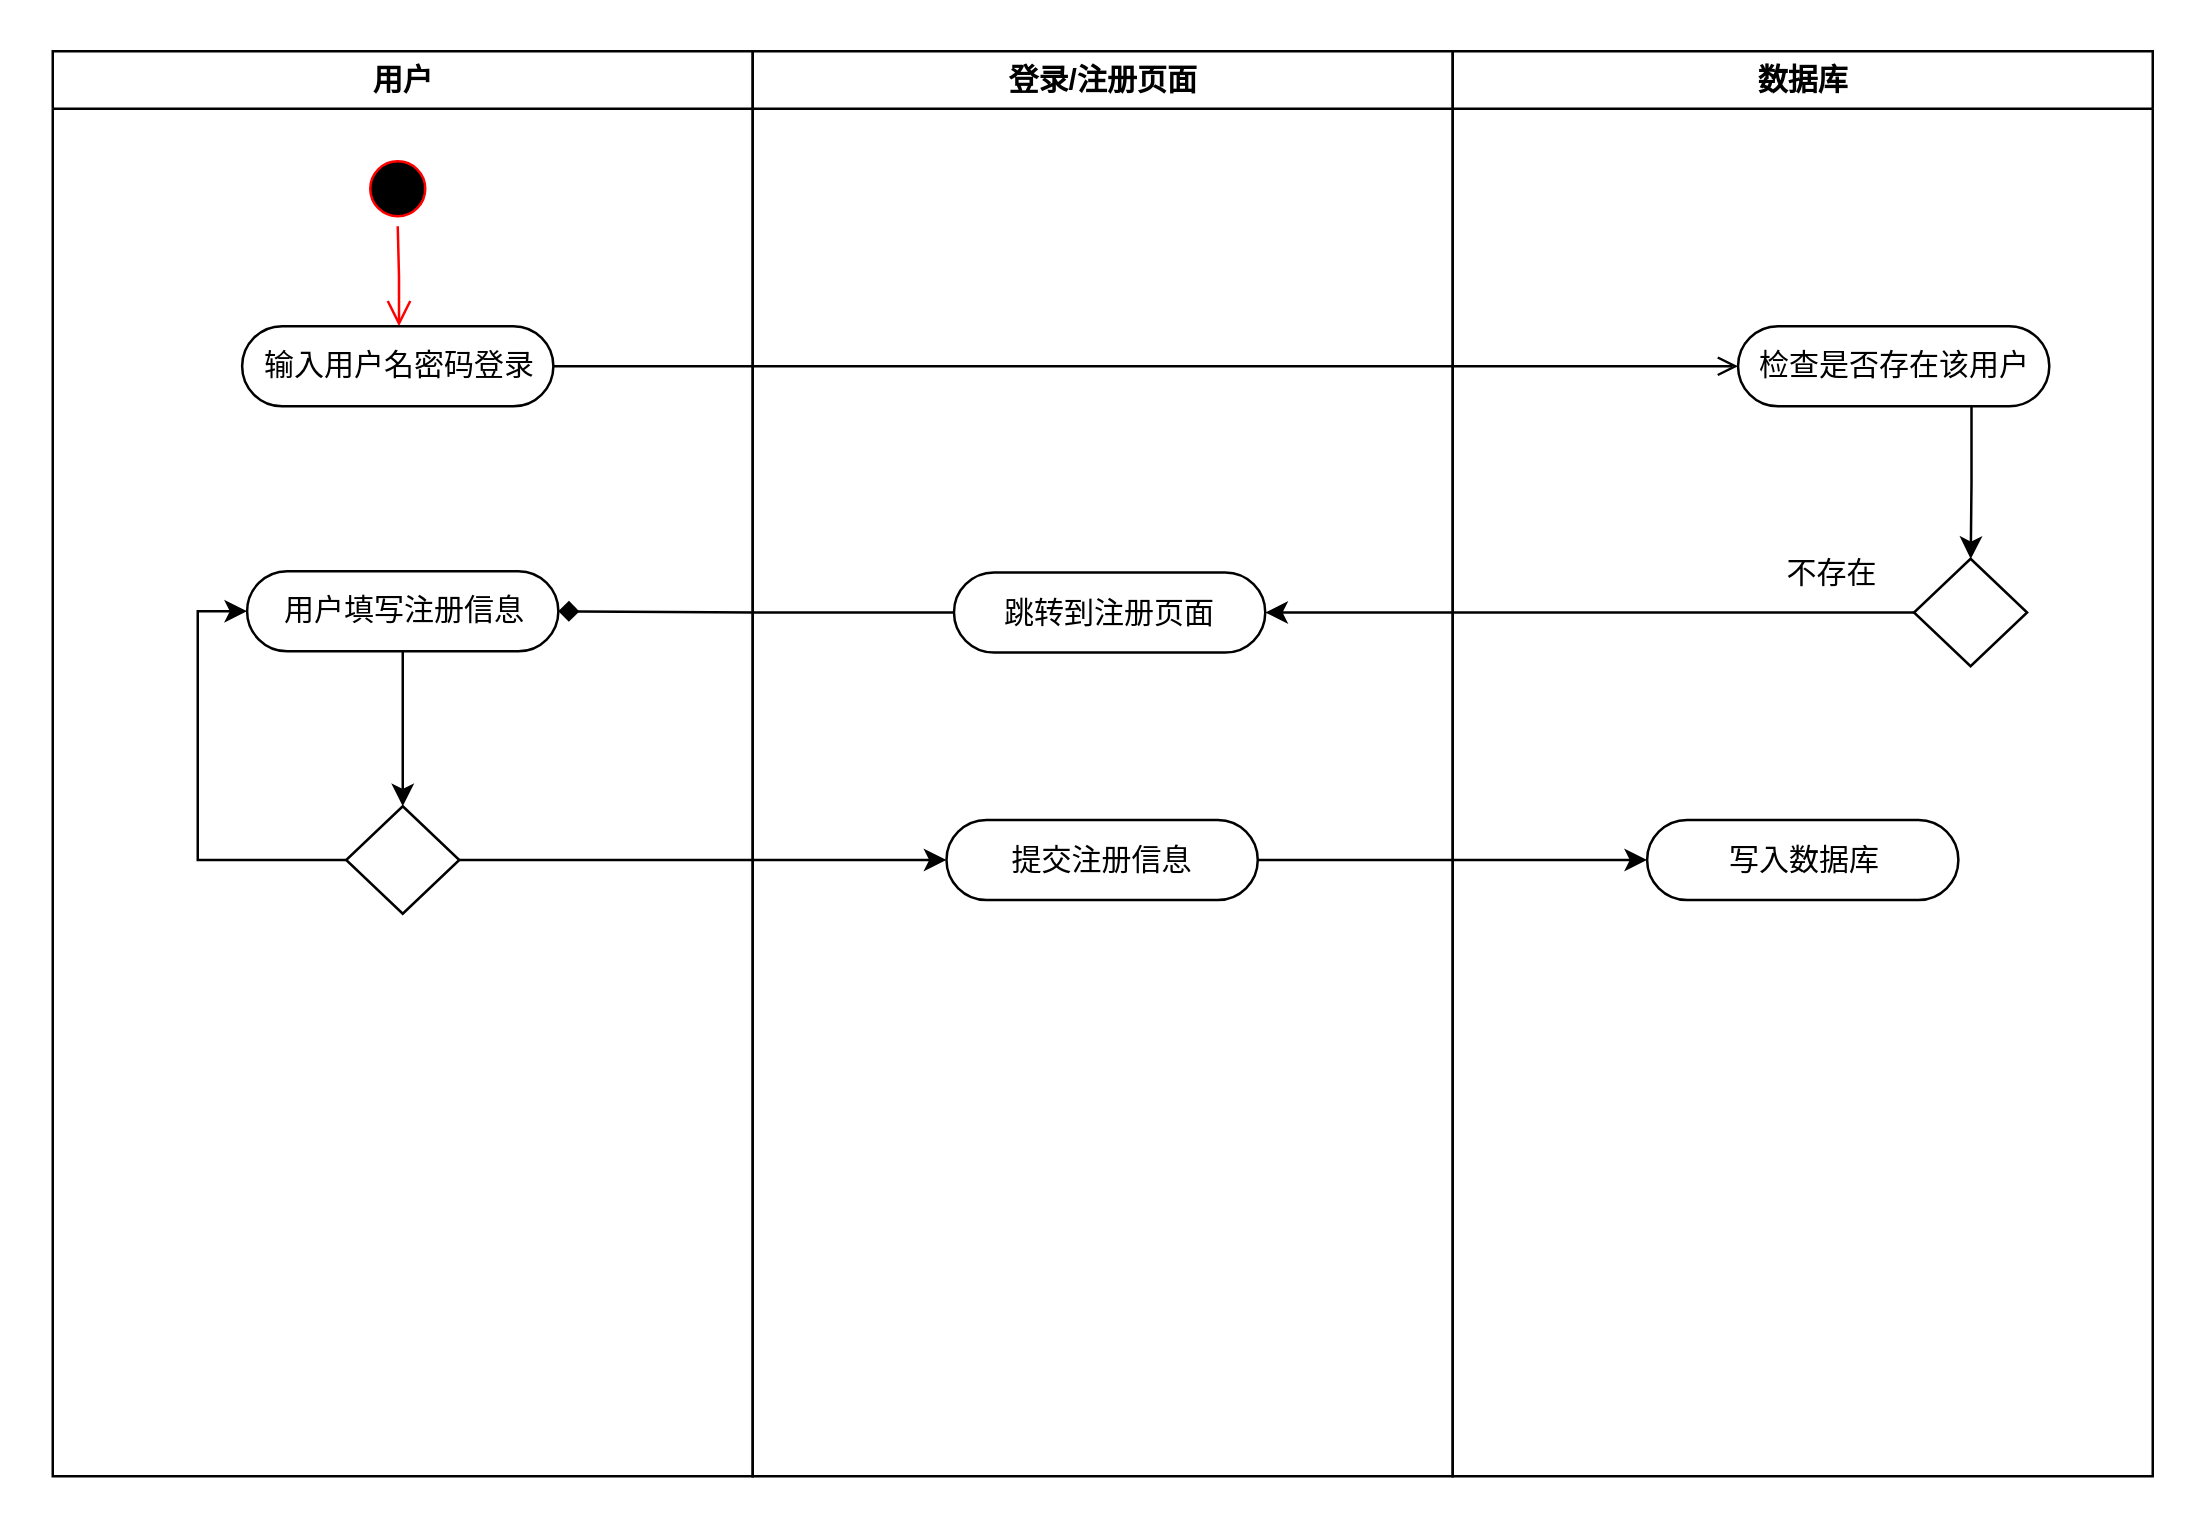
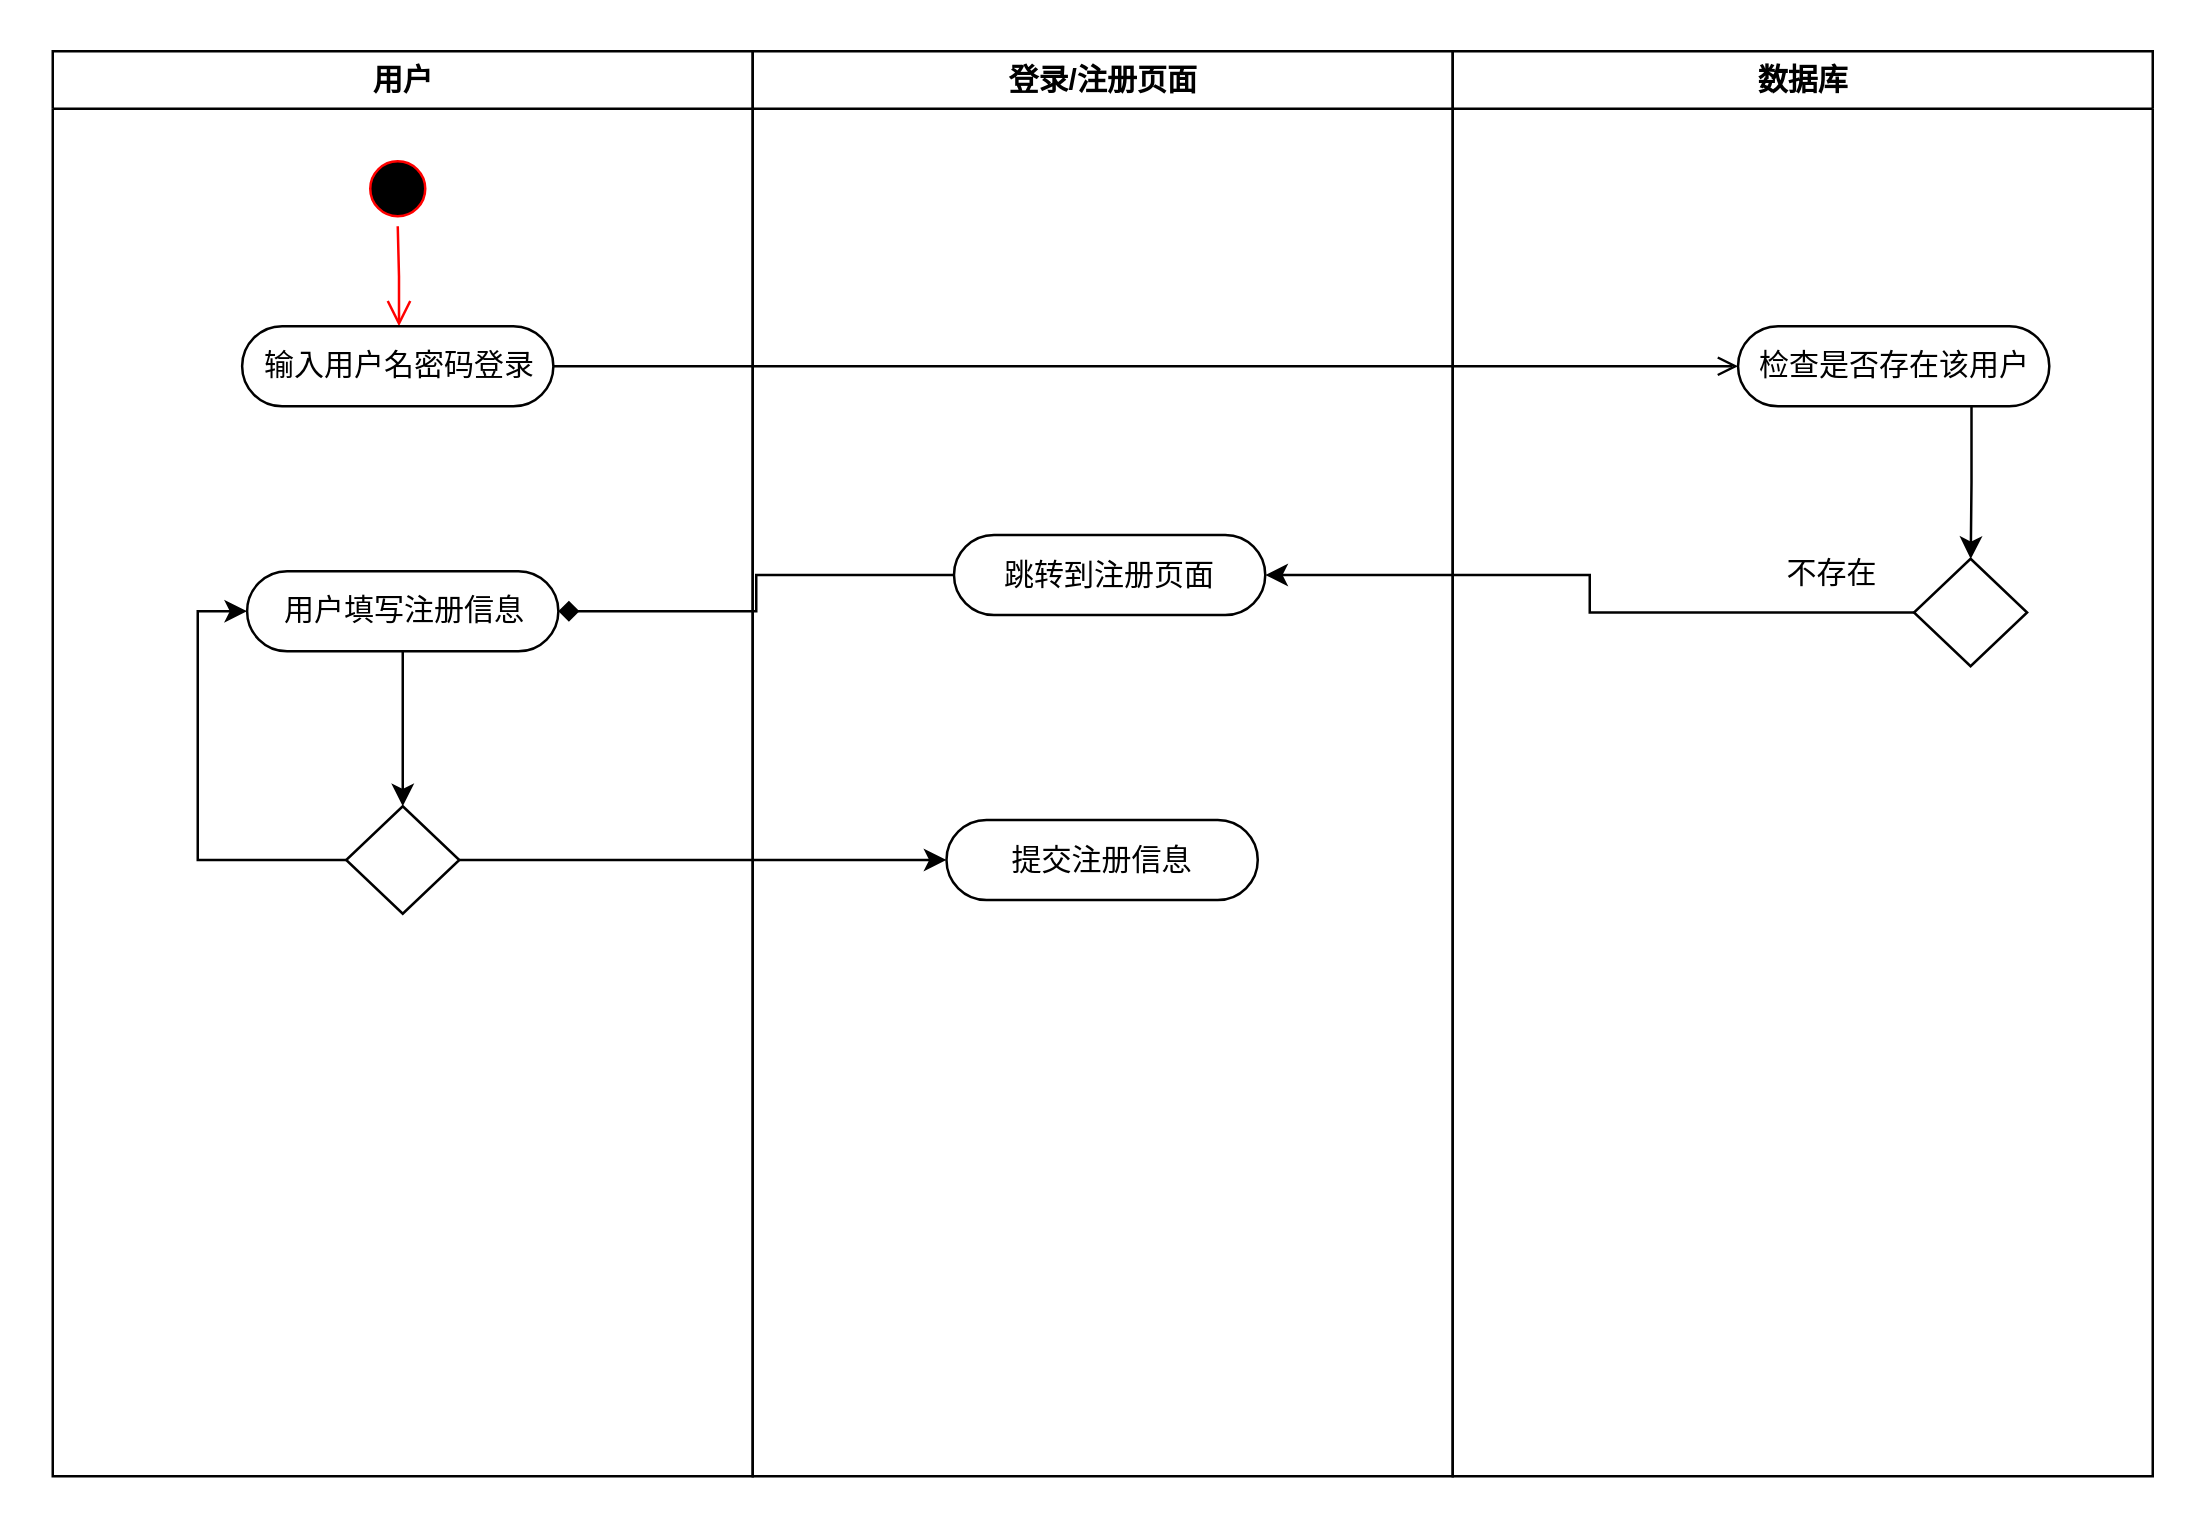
(1109, 613) -> (1109, 575)
(1352, 860) -> none
(1803, 860) -> none
